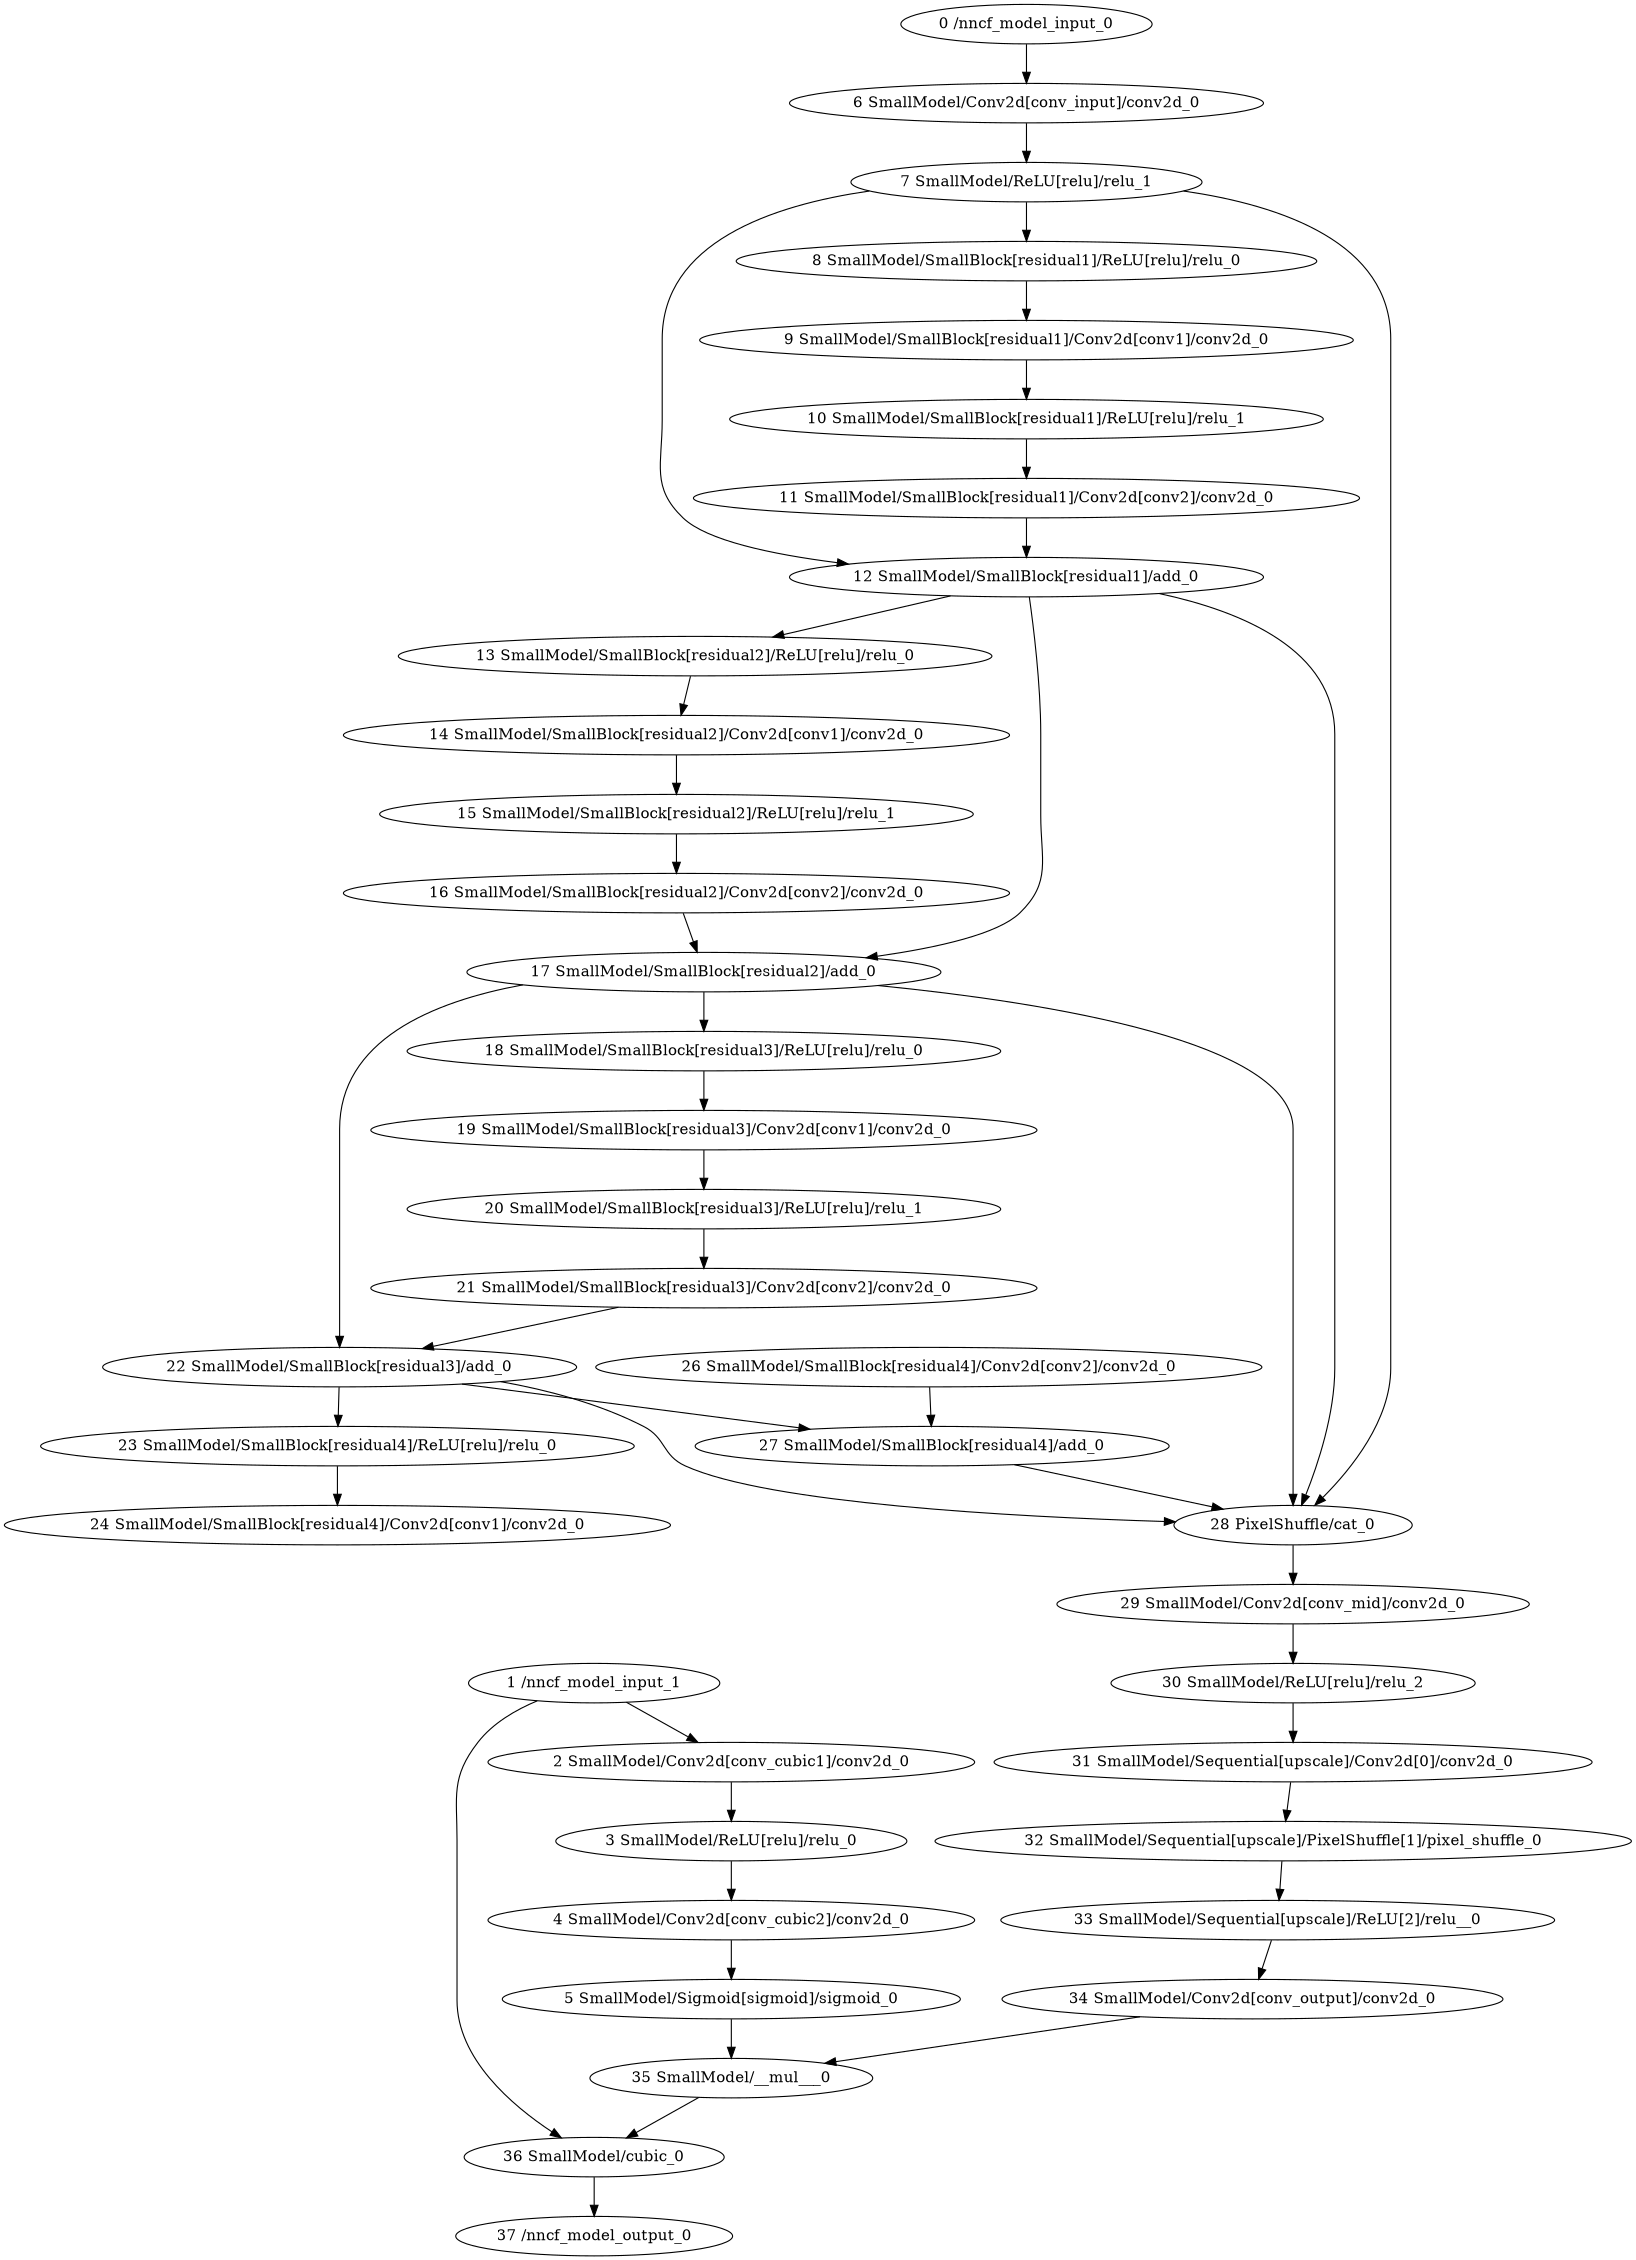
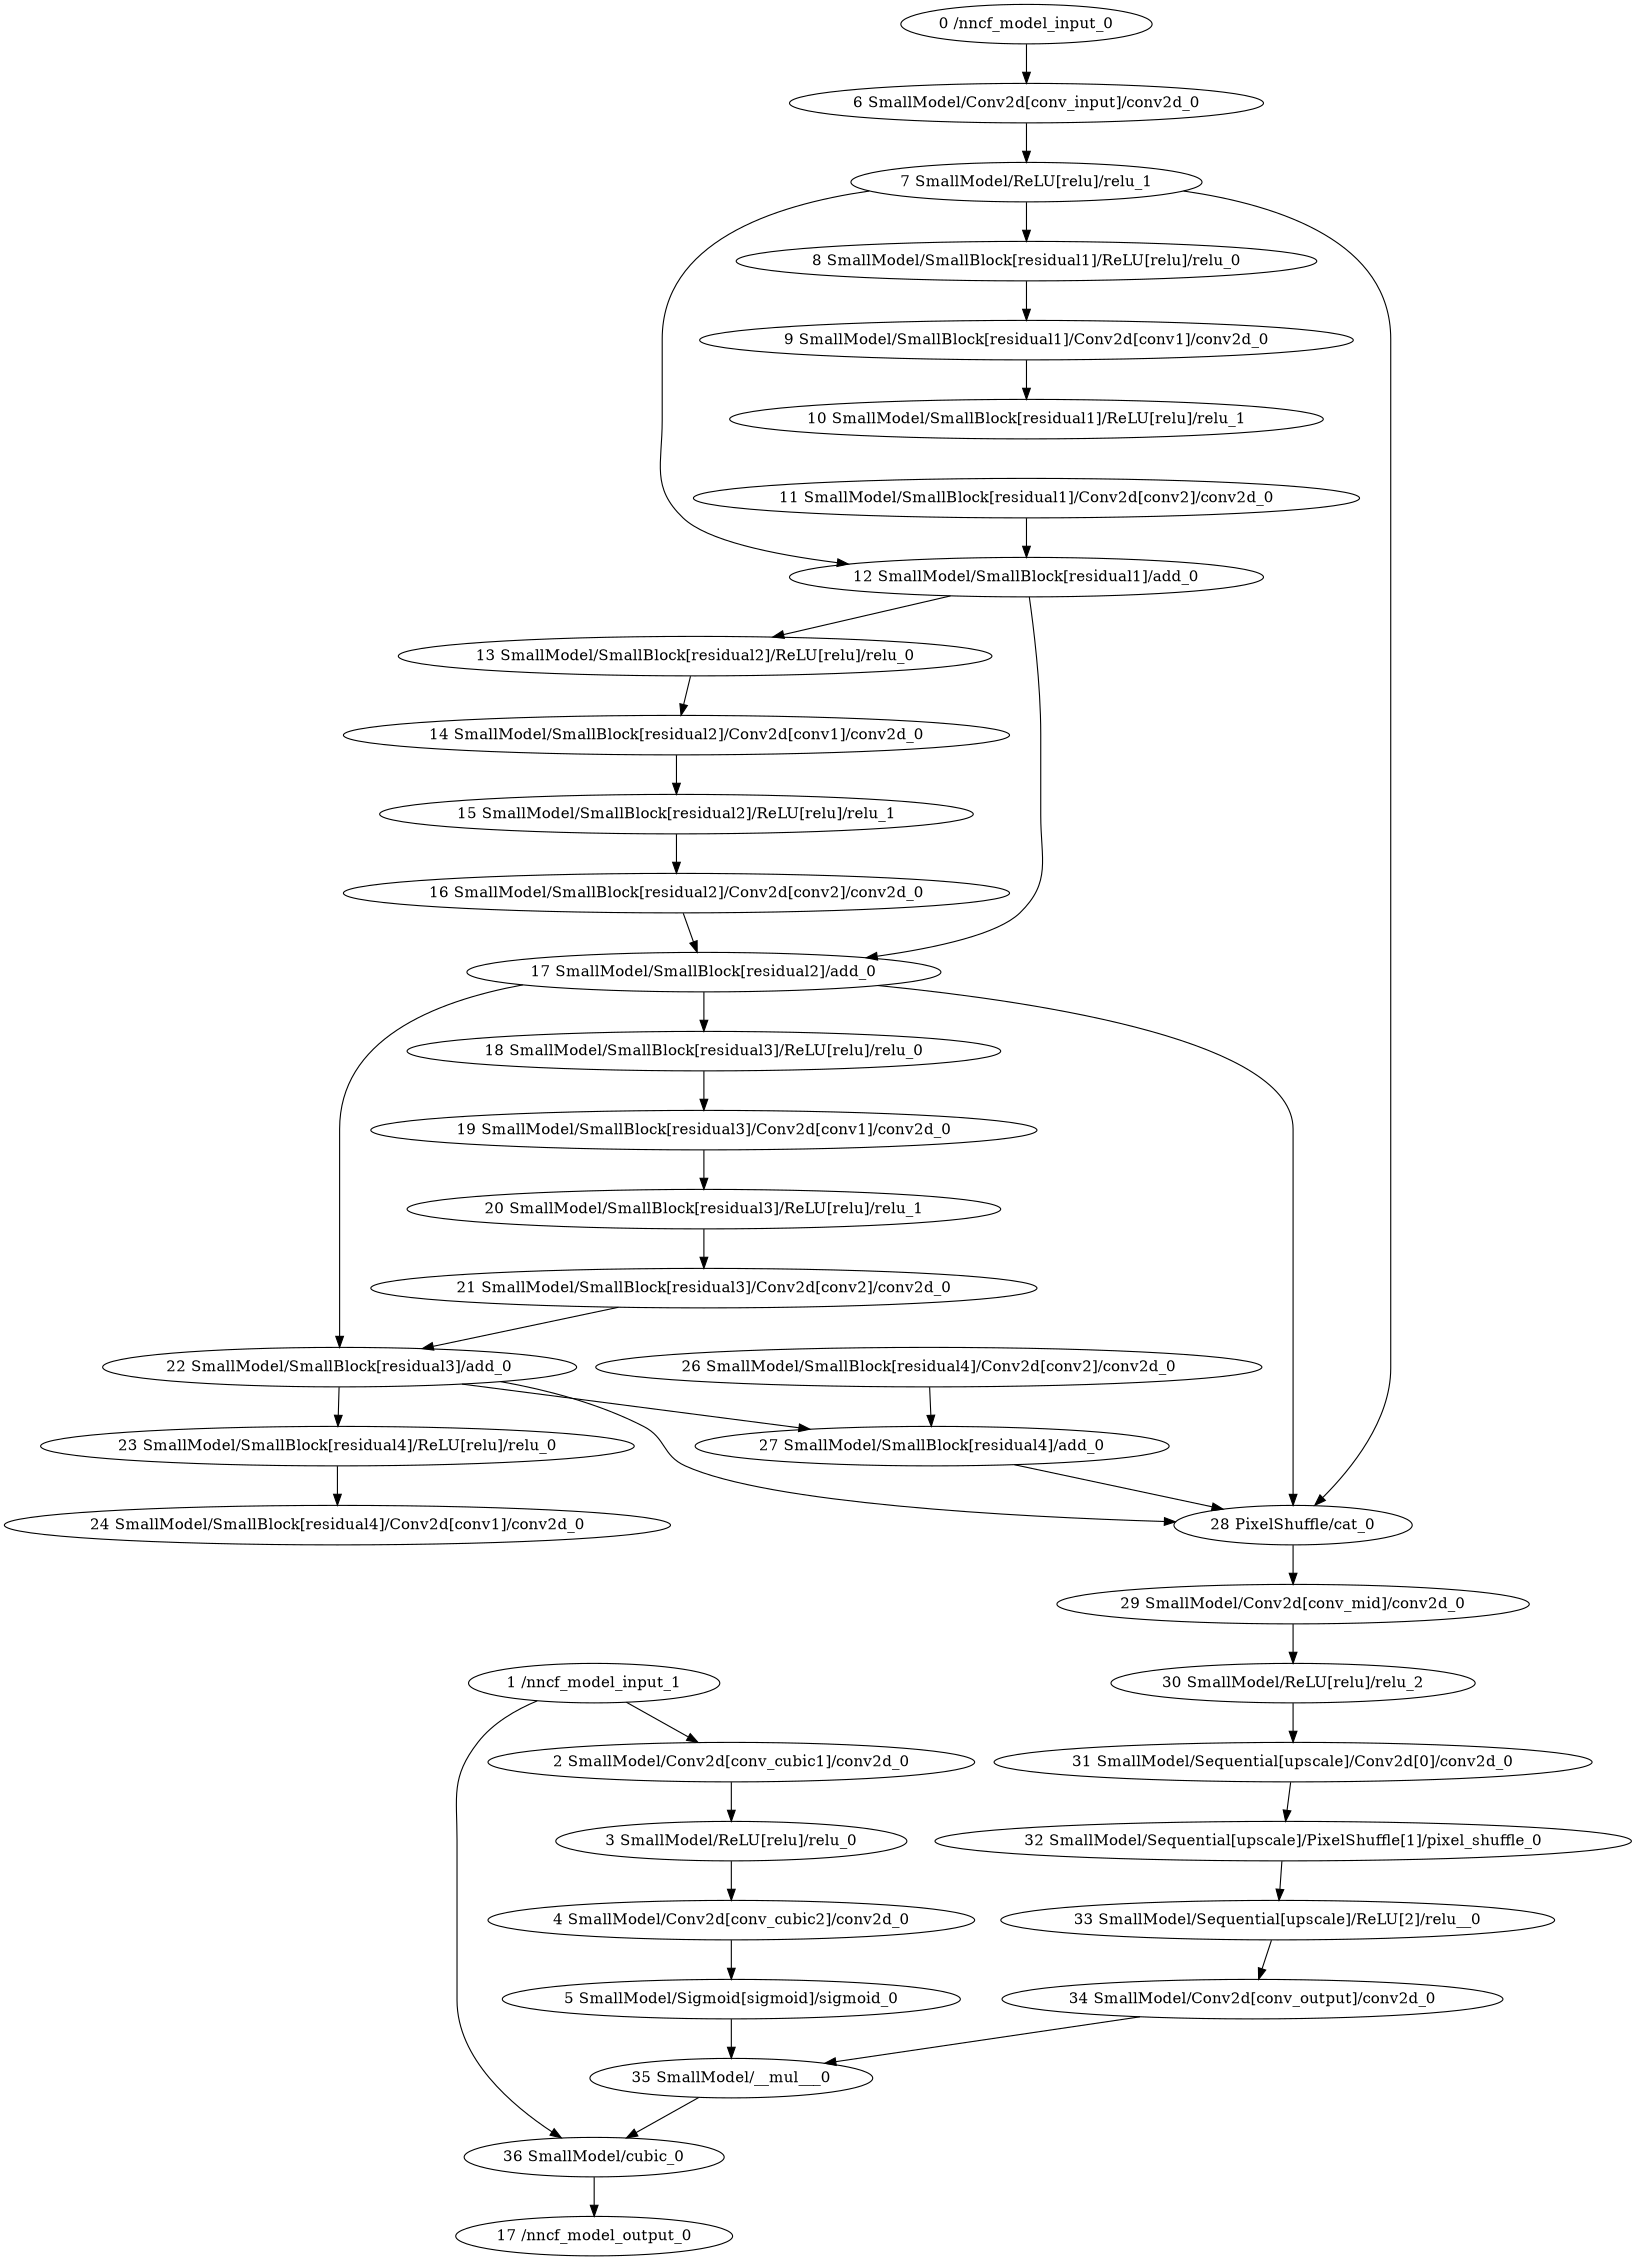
(1026, 453) -> none
(1335, 995) -> none
(594, 2236) -> (594, 2236)
